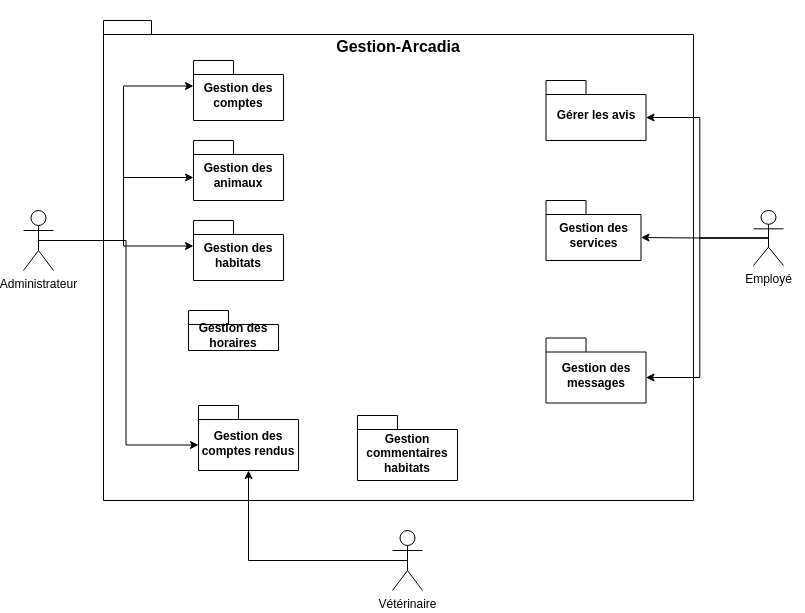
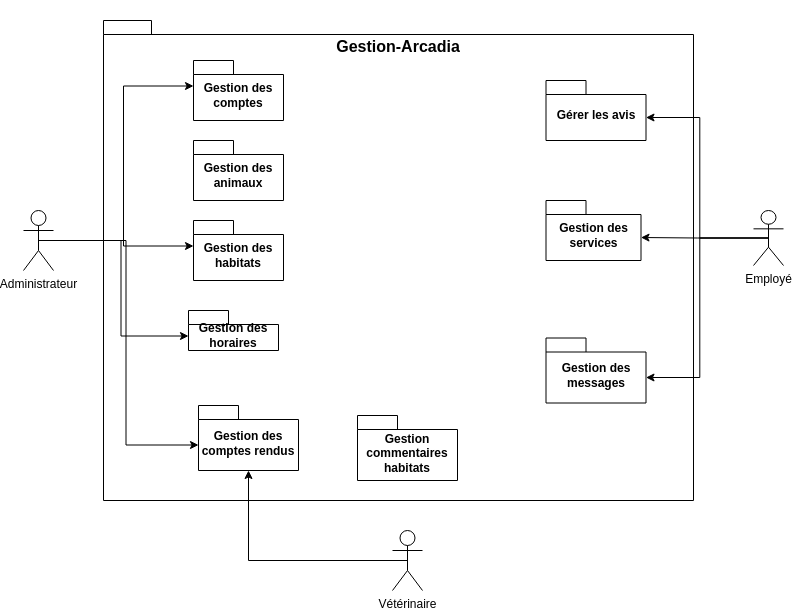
(156, 178) -> none
none -> (121, 319)
